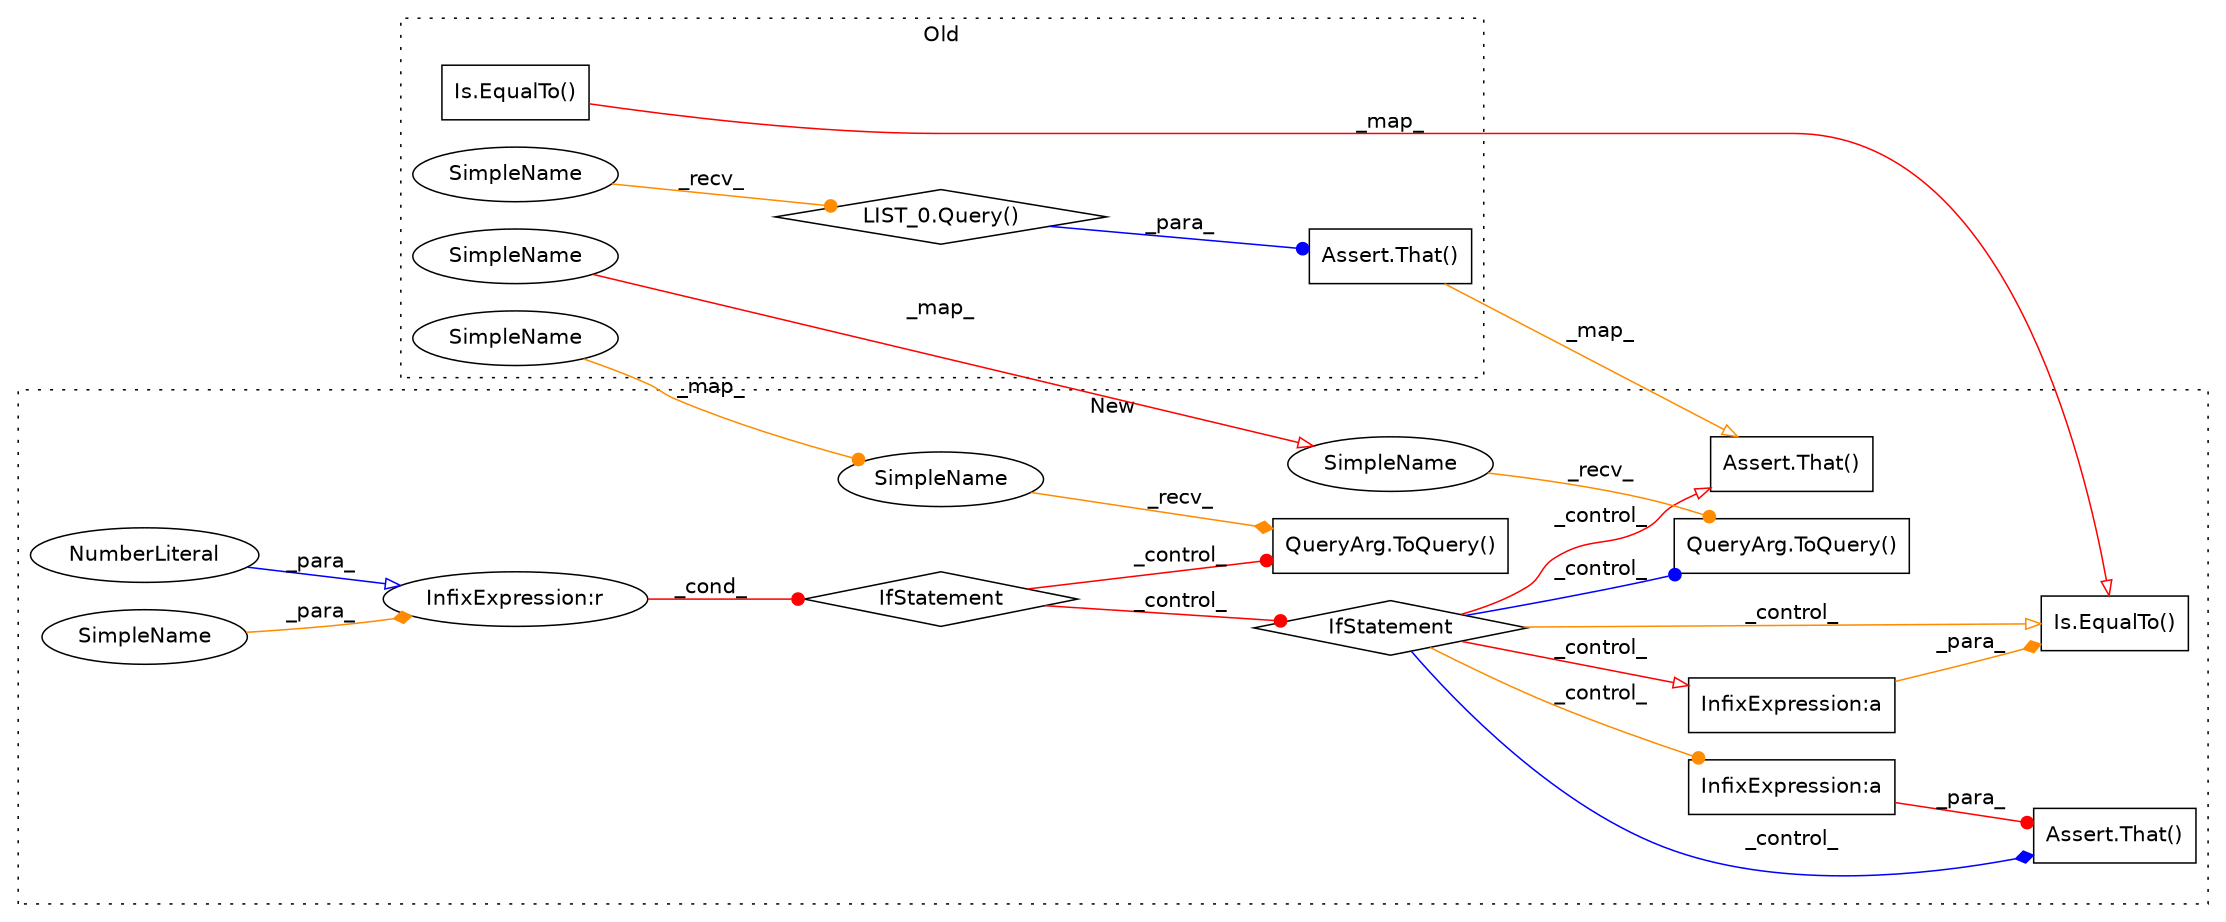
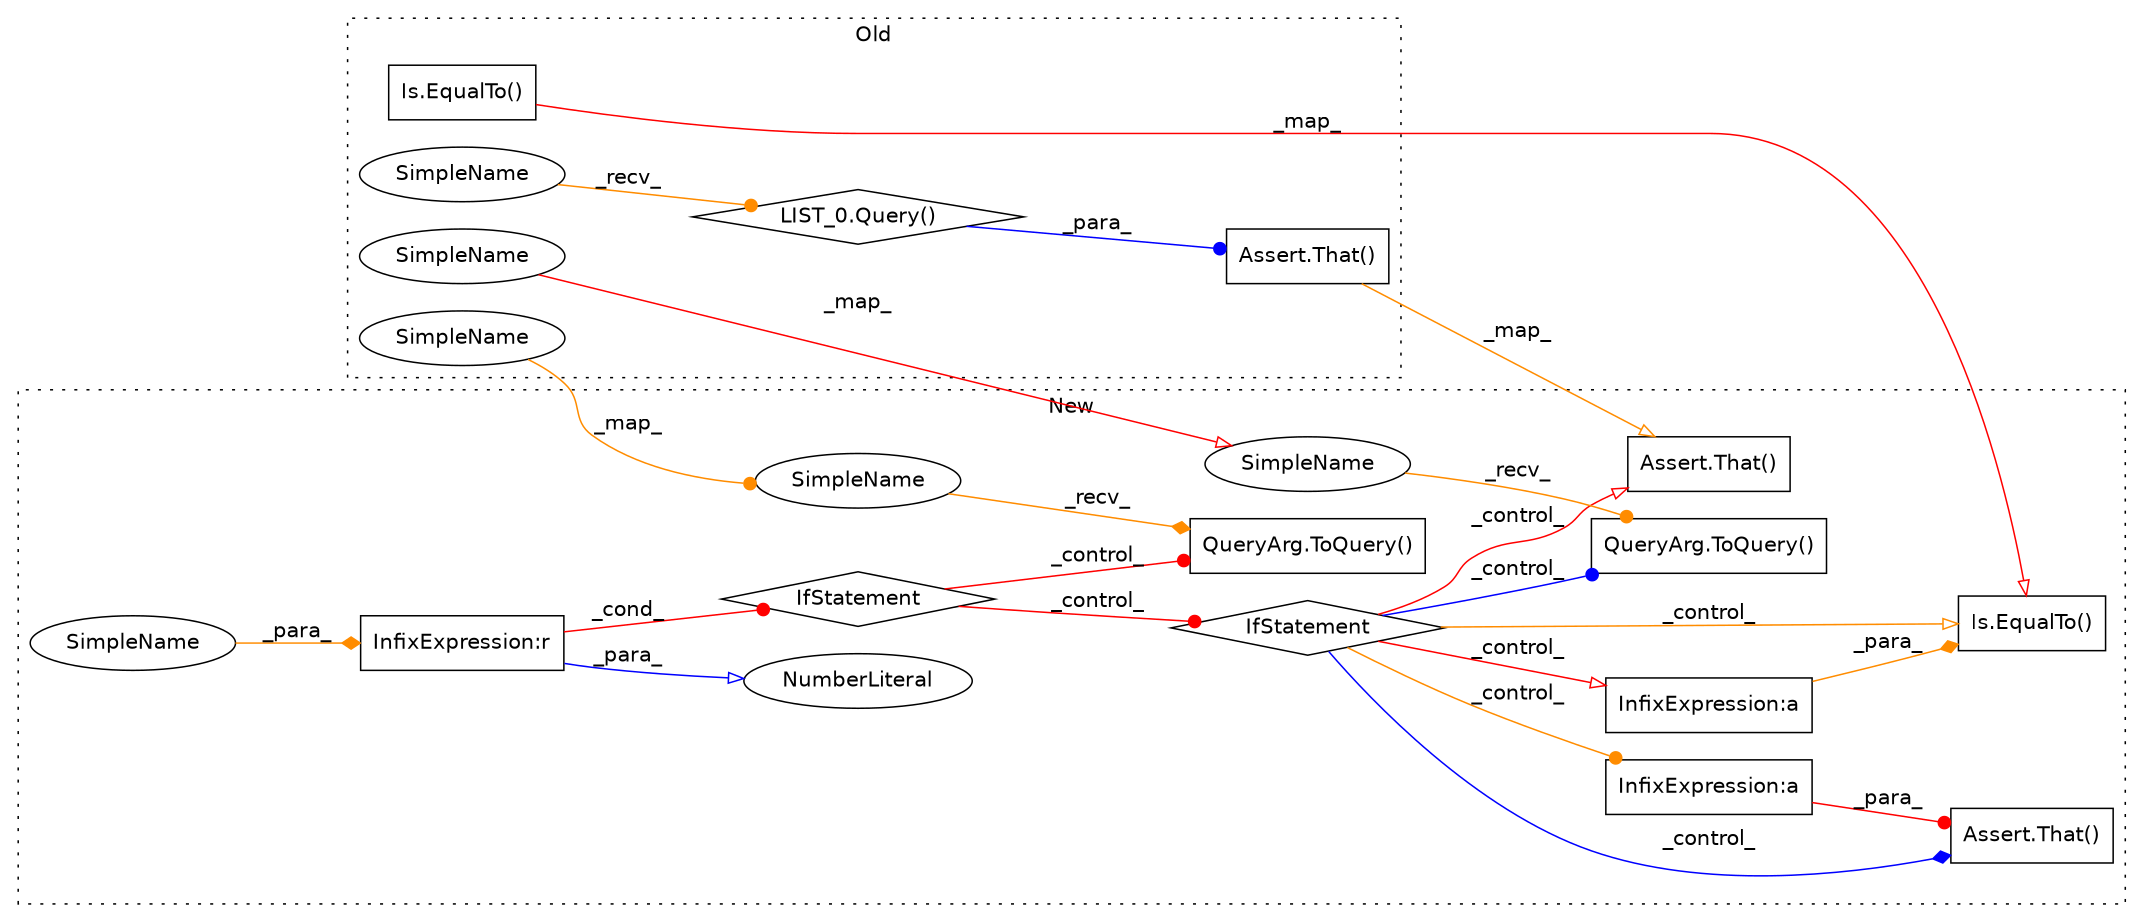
(317, 575) -> (646, 673)
(515, 599) -> (462, 643)
